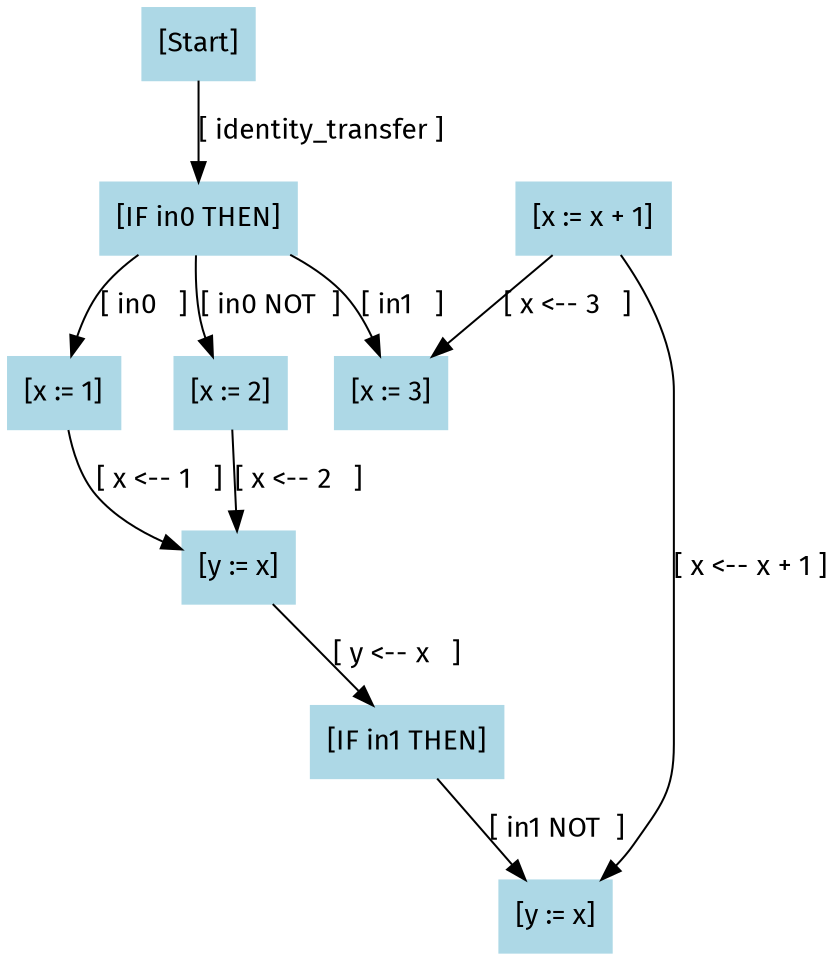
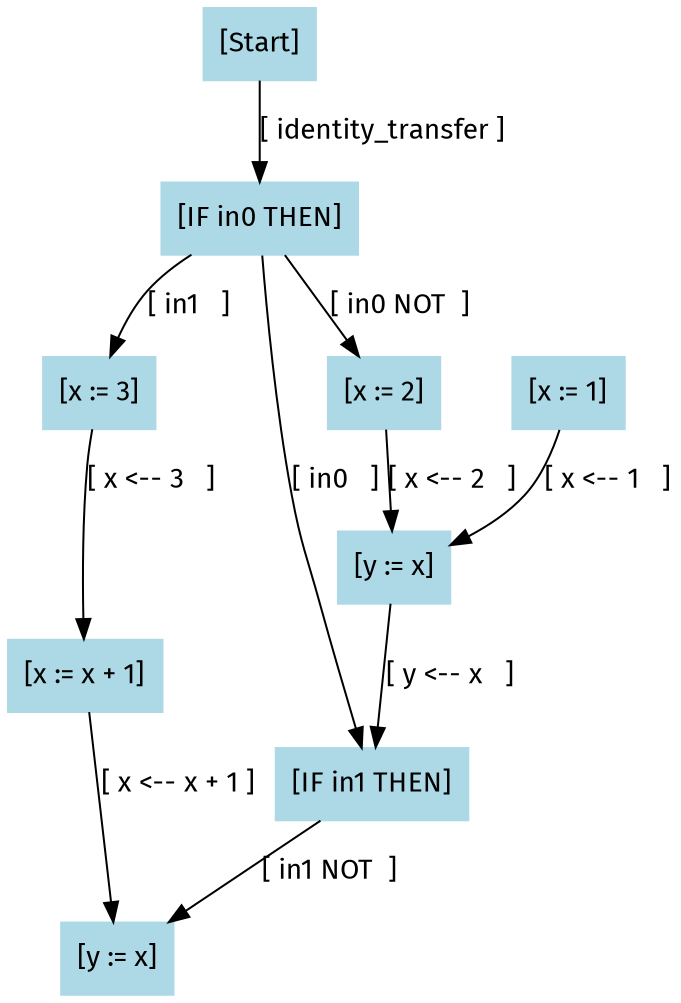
(101, 290) -> (292, 496)
(500, 299) -> (84, 524)
